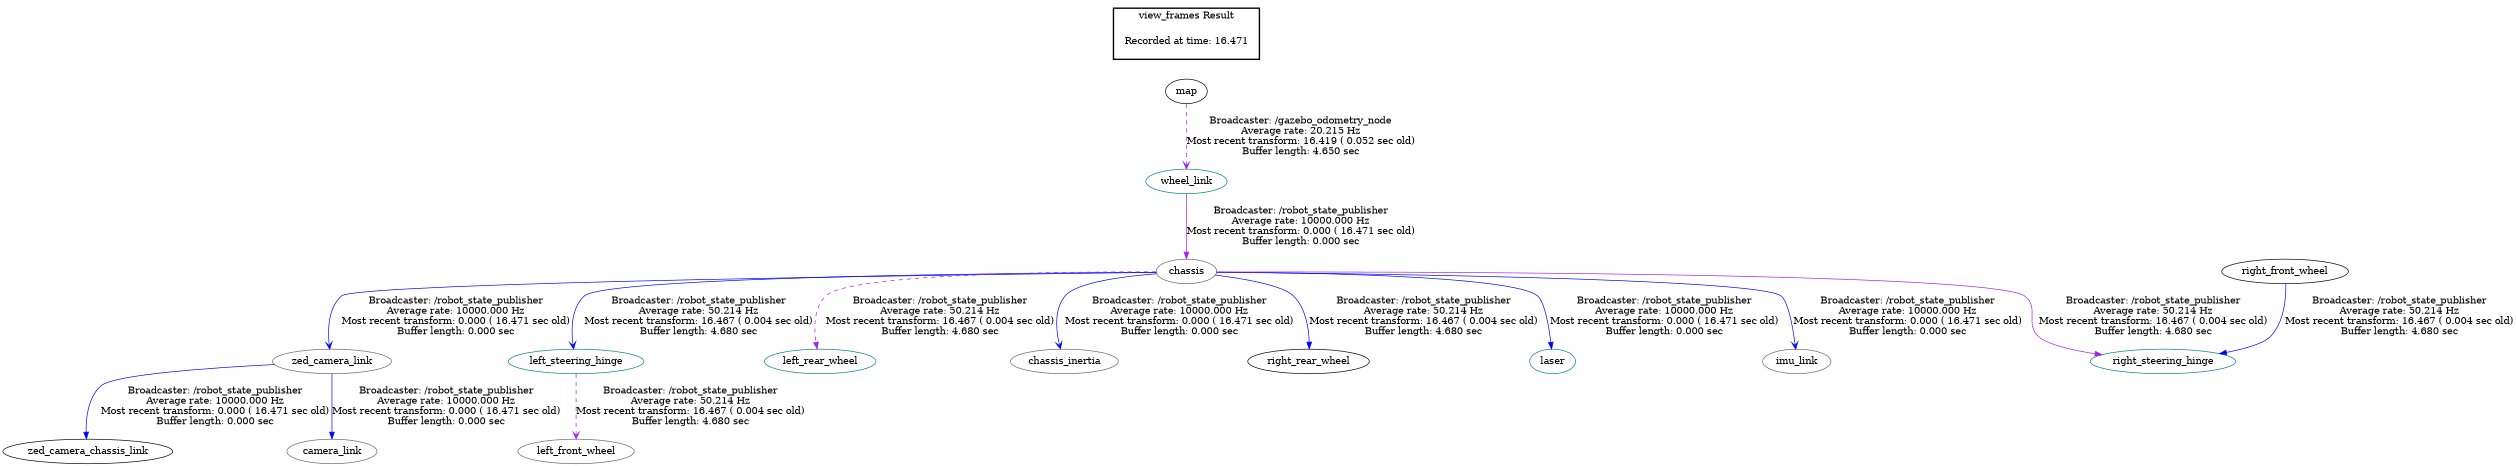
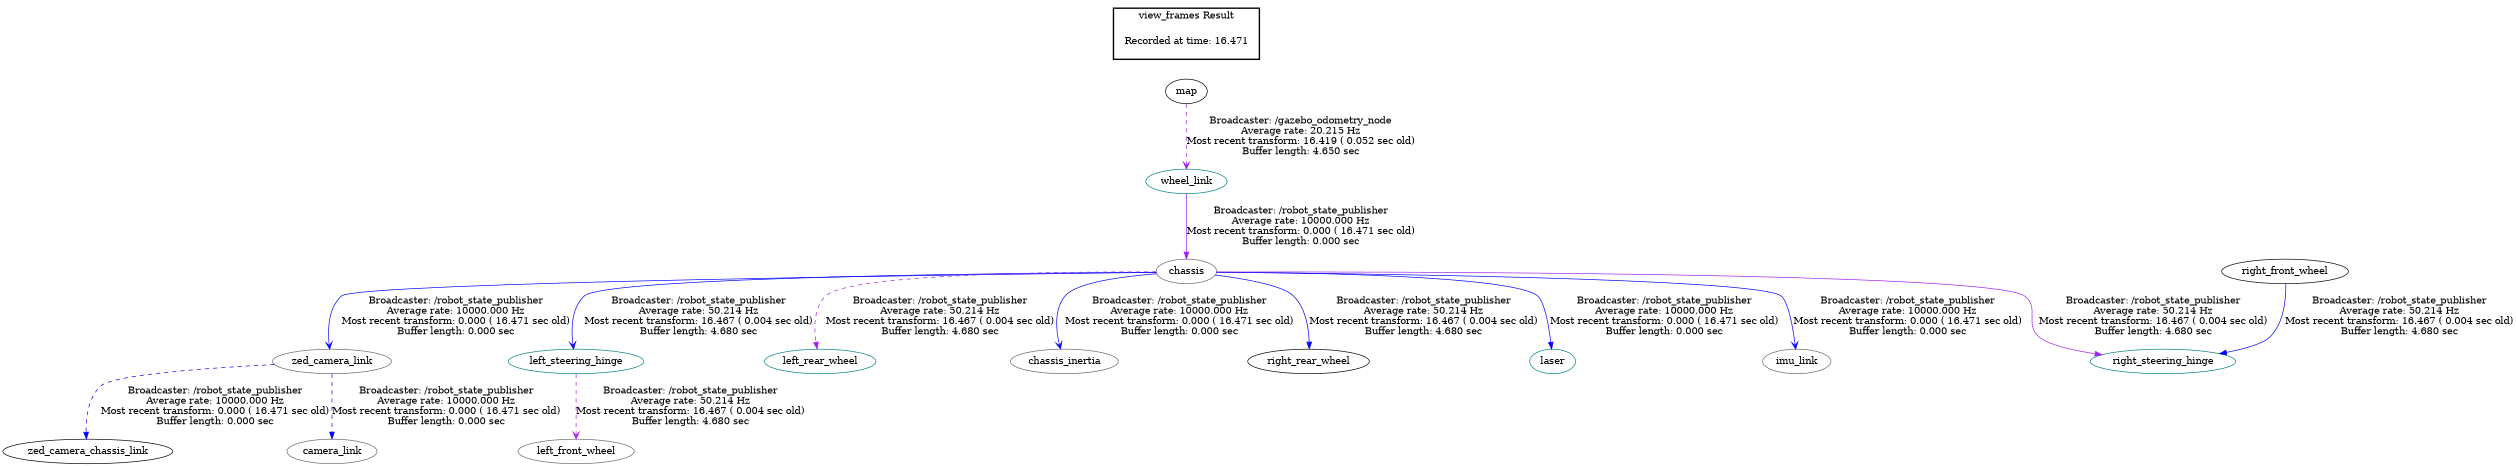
(162, 373) -> (162, 373)
(332, 403) -> (332, 403)
